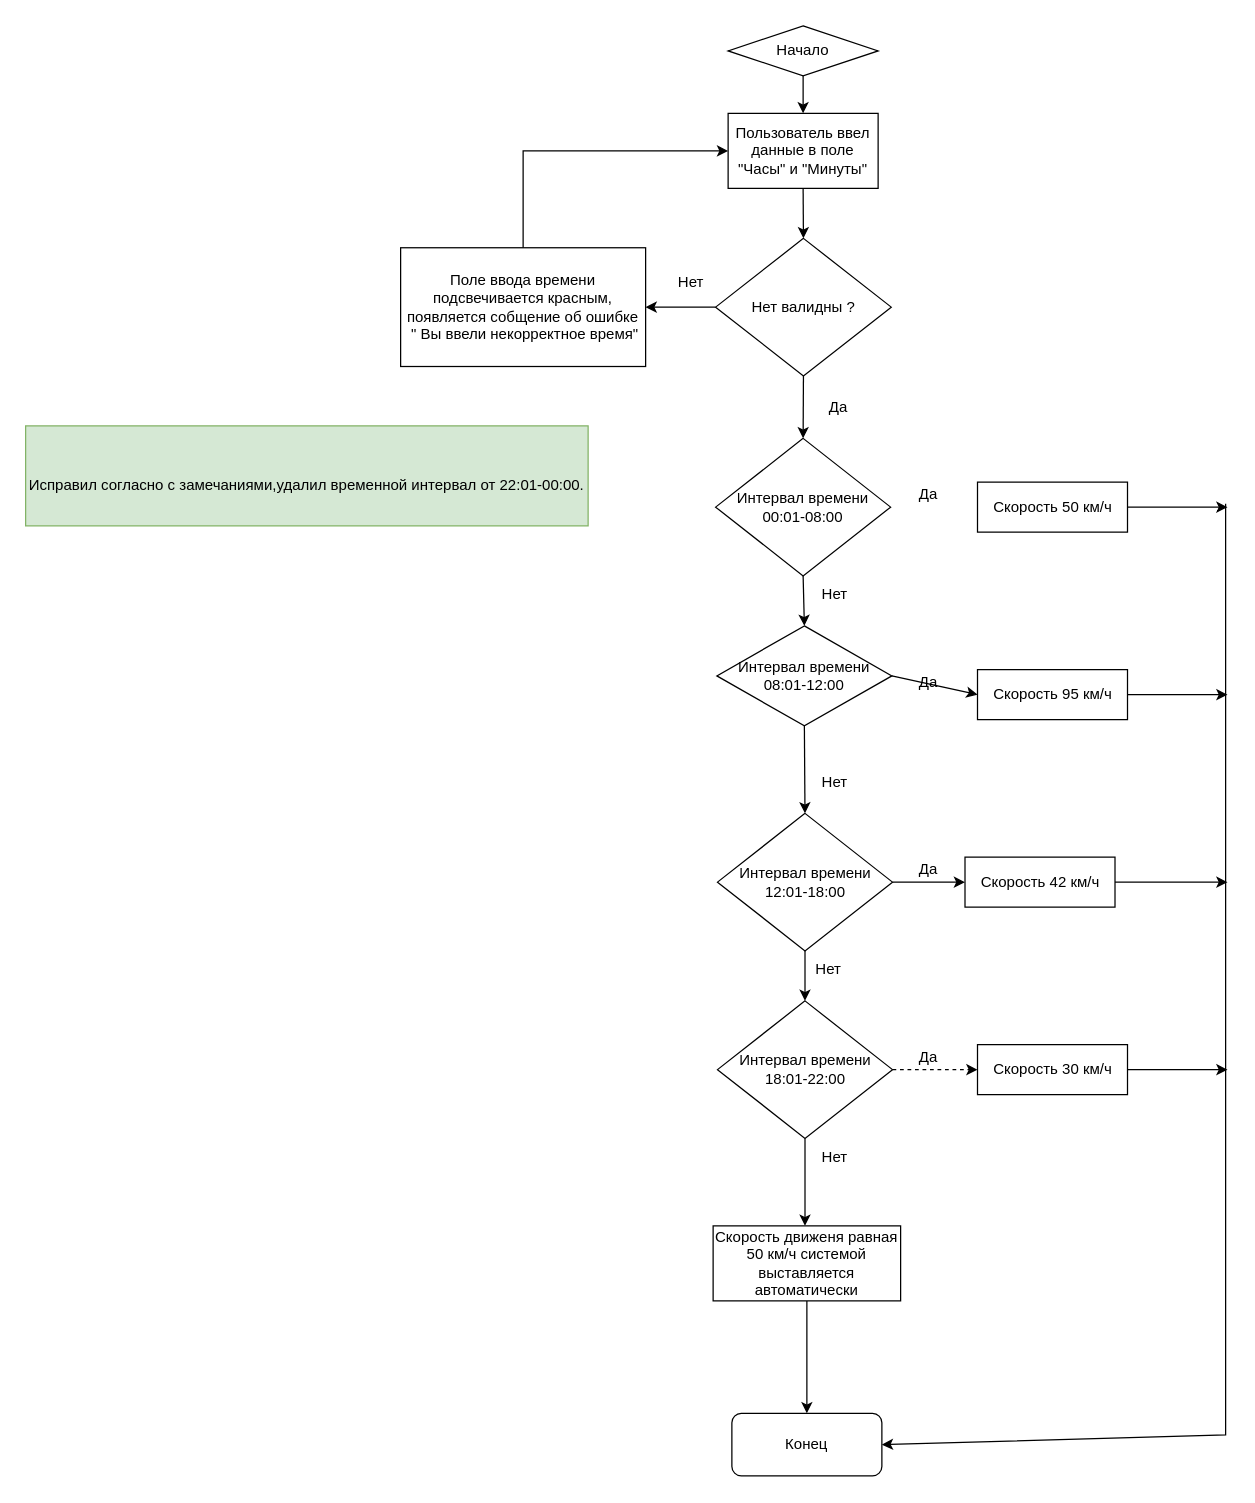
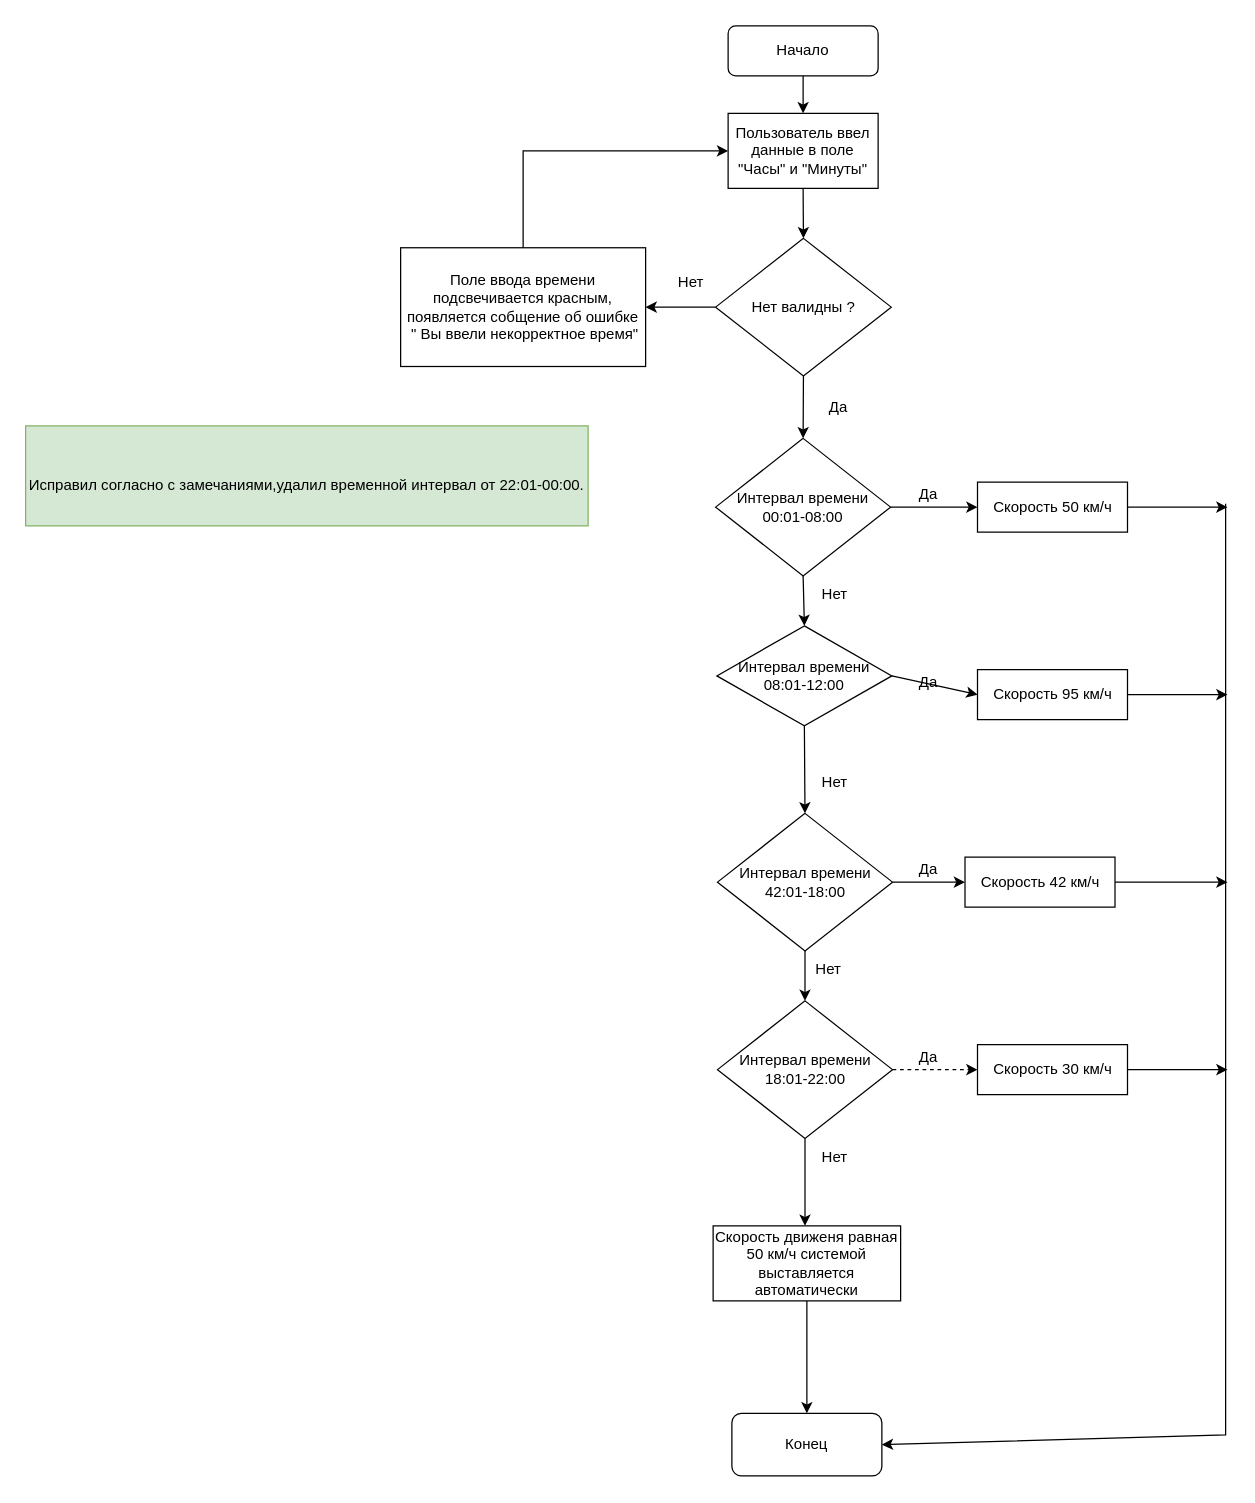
(803, 51) -> (803, 51)
none -> (930, 507)
(806, 882) -> (806, 882)
